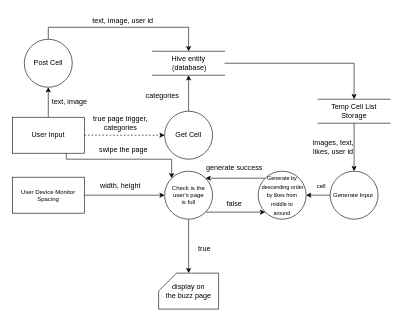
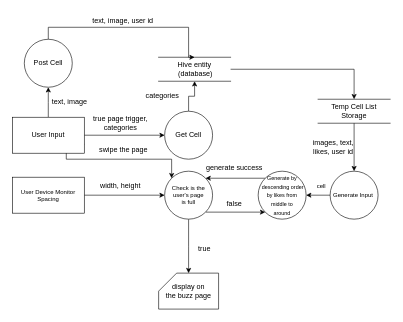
(189, 63) -> (195, 69)
(123, 135) -> (123, 135)
